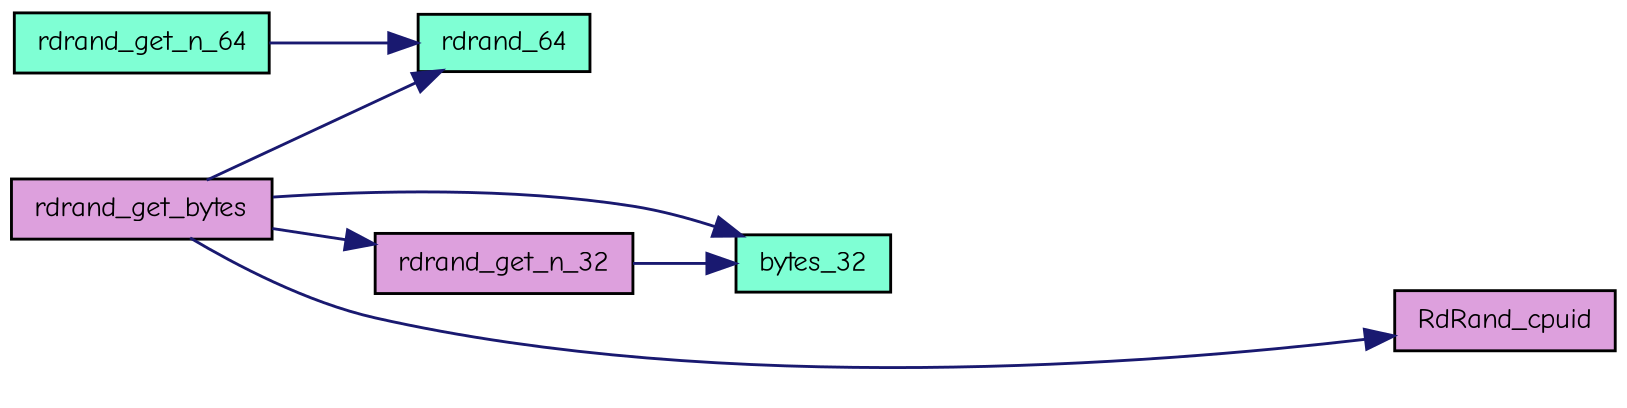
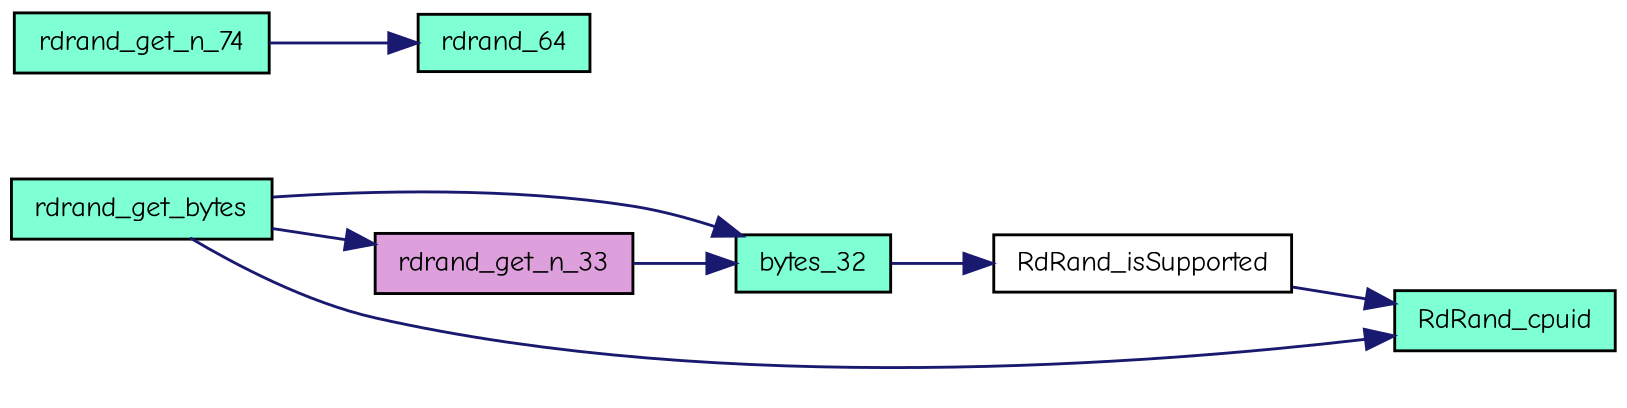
(142, 43) -> (142, 43)
(311, 131) -> none
(142, 209) -> (142, 209)
(504, 263) -> (504, 263)
none -> (1143, 263)
(1505, 321) -> (1505, 321)
